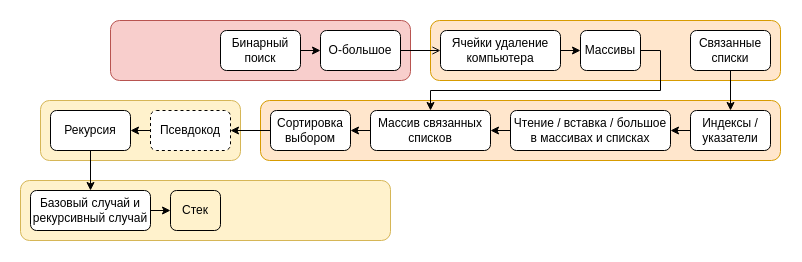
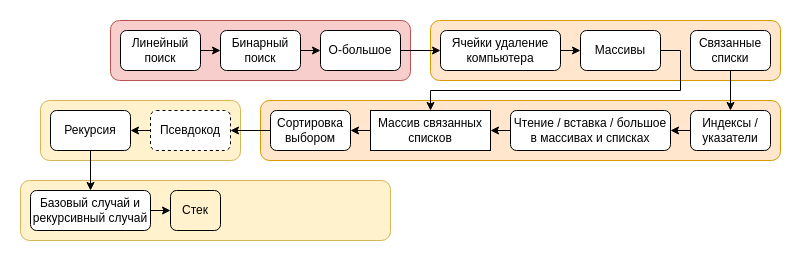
none -> (161, 51)
none -> (207, 51)
(434, 51) -> (432, 51)
(611, 51) -> (621, 51)
(431, 131) -> (431, 131)
